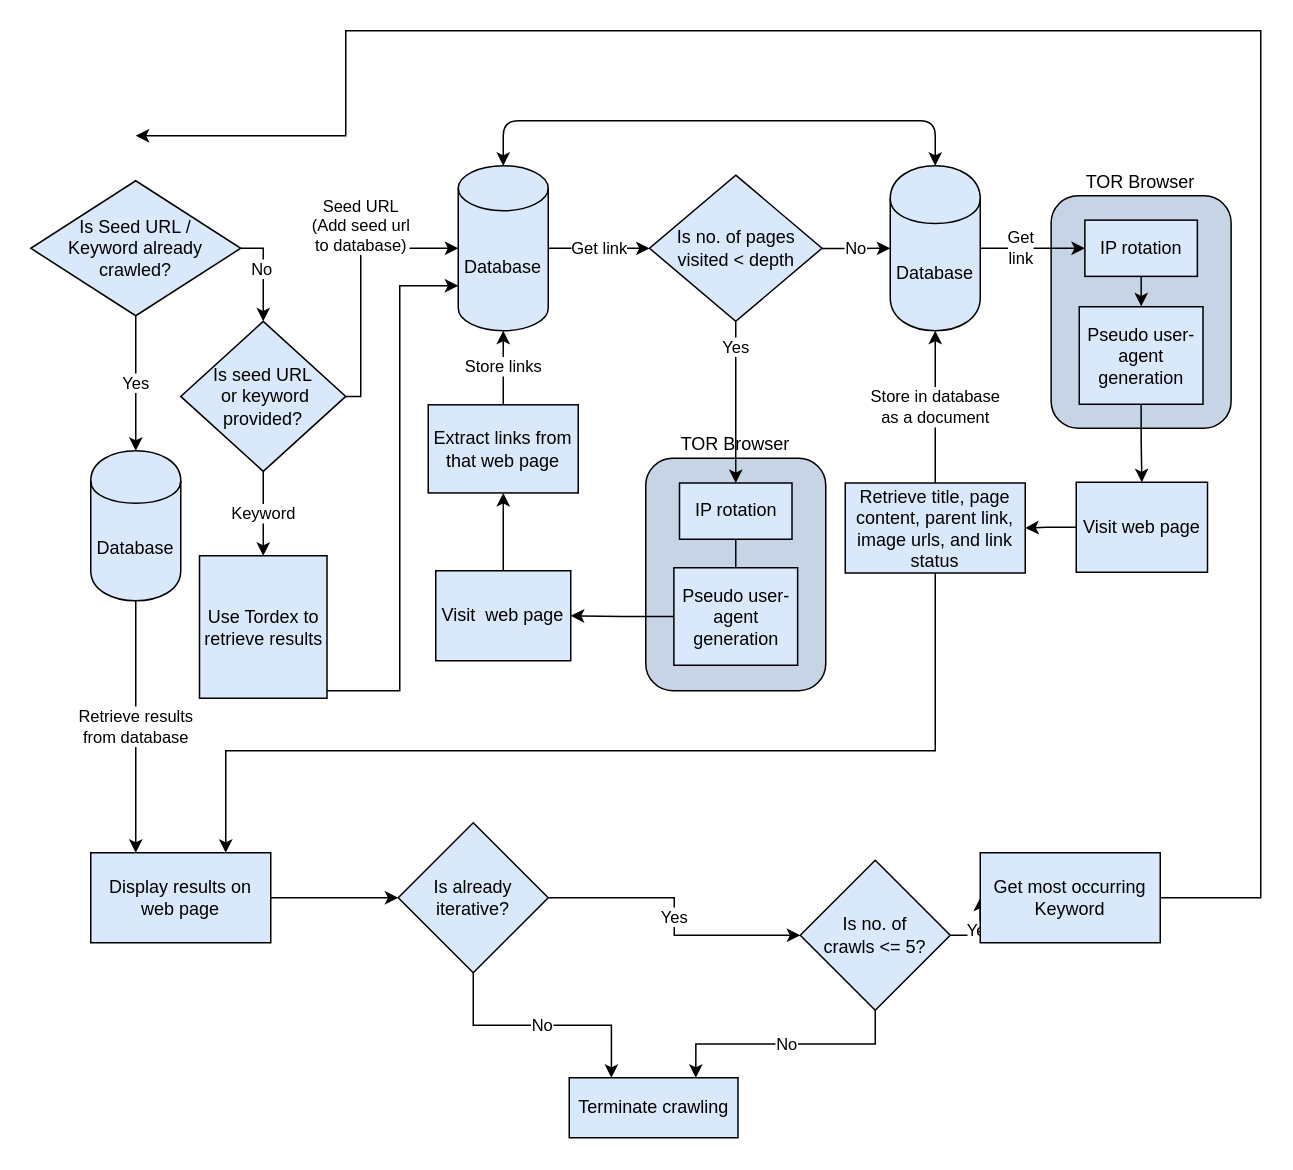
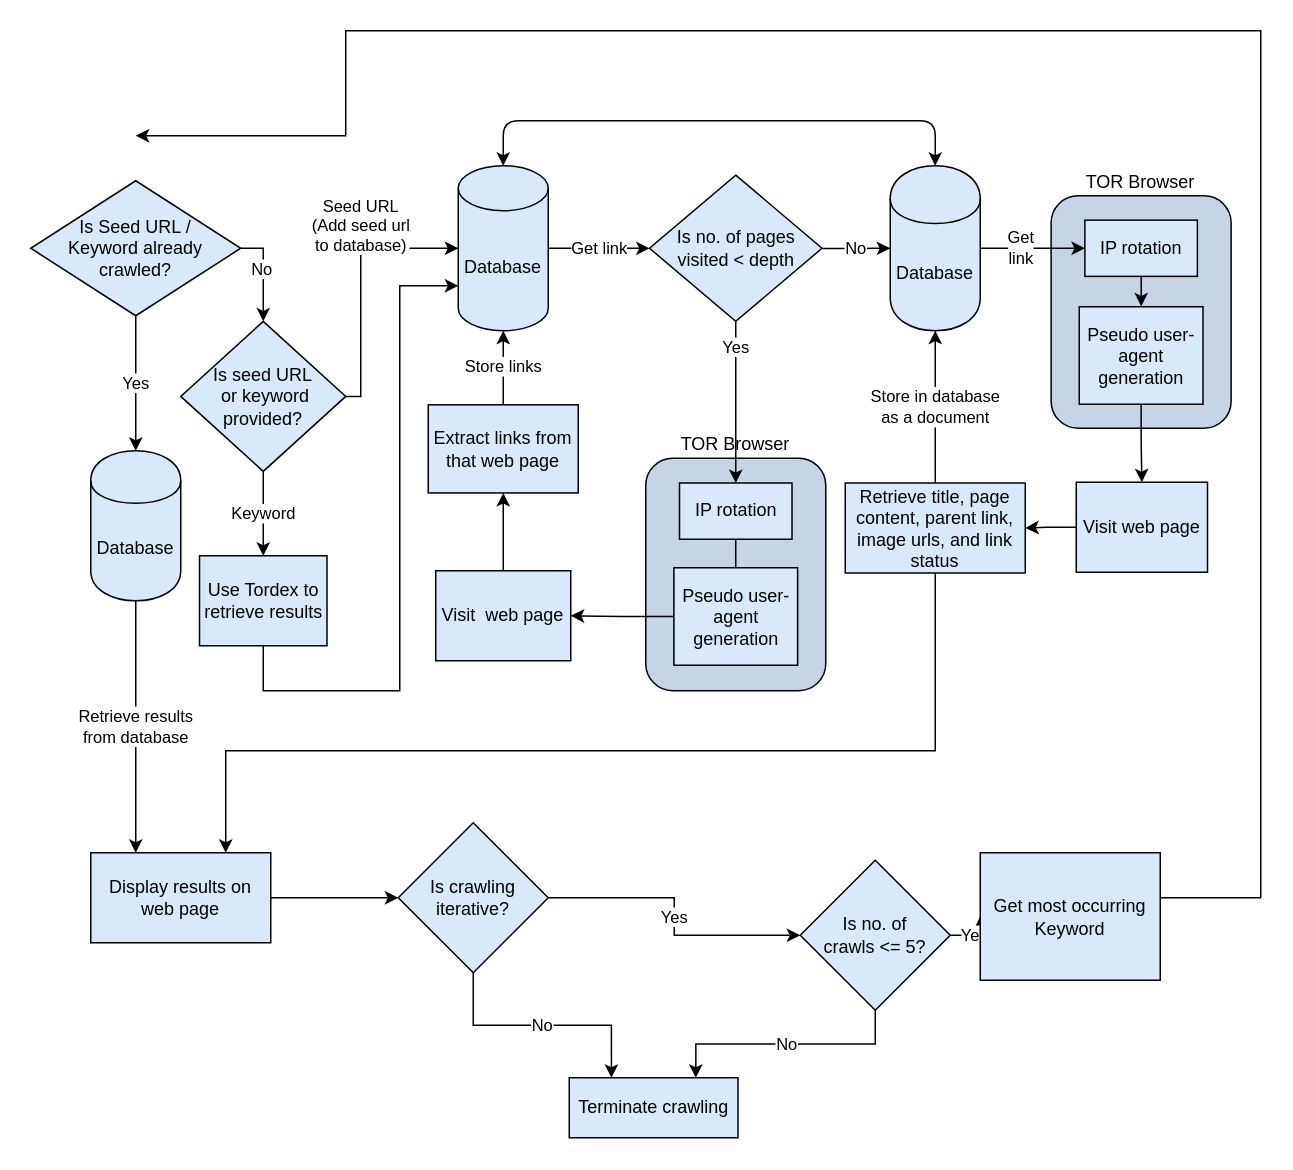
(263, 627) -> (263, 601)
(473, 898) -> (473, 898)
(1070, 898) -> (1070, 917)
